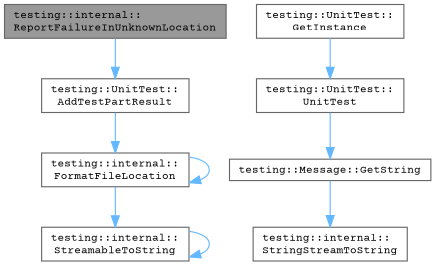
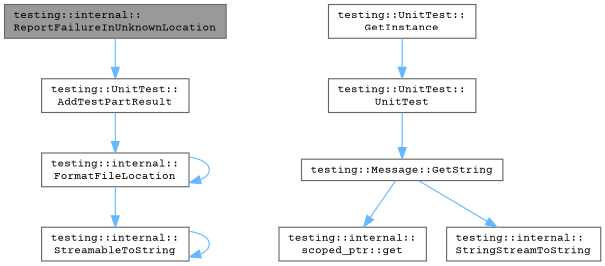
none -> (353, 244)
